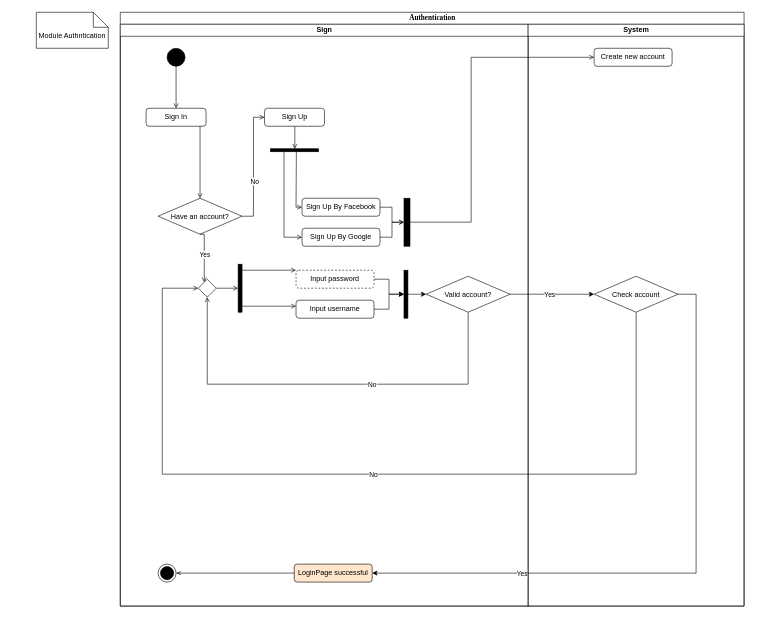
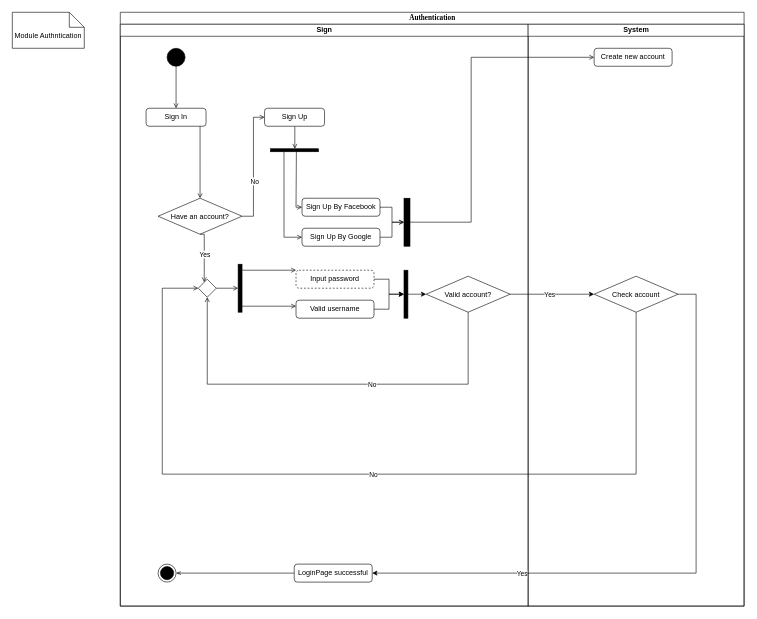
(72, 30) -> (48, 30)
(335, 309) -> (335, 309)
(333, 573) -> (333, 573)
